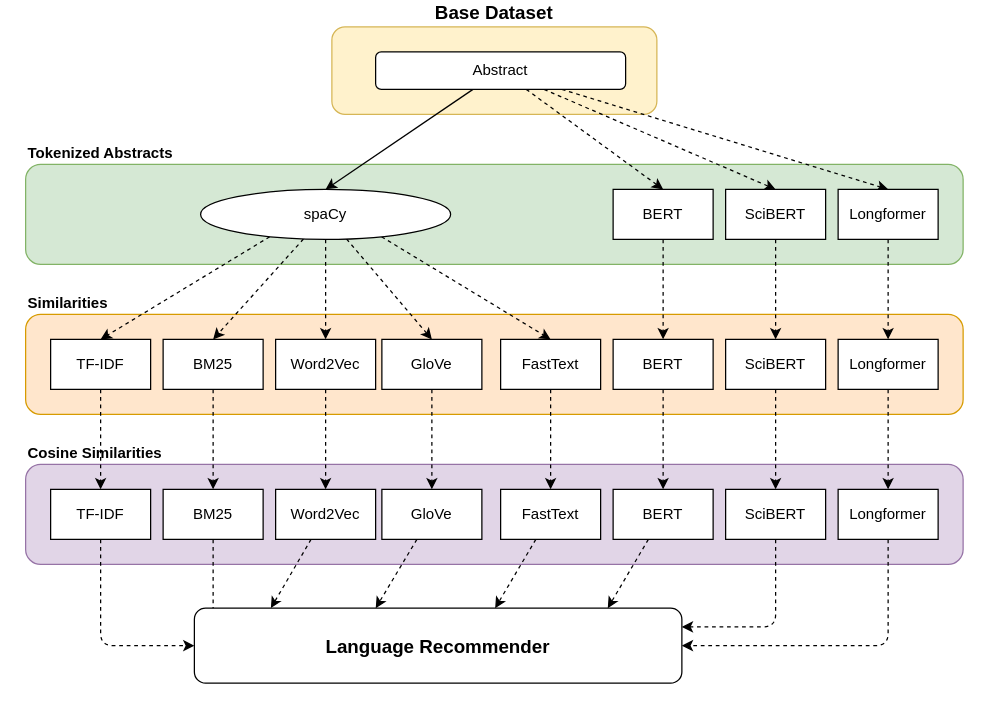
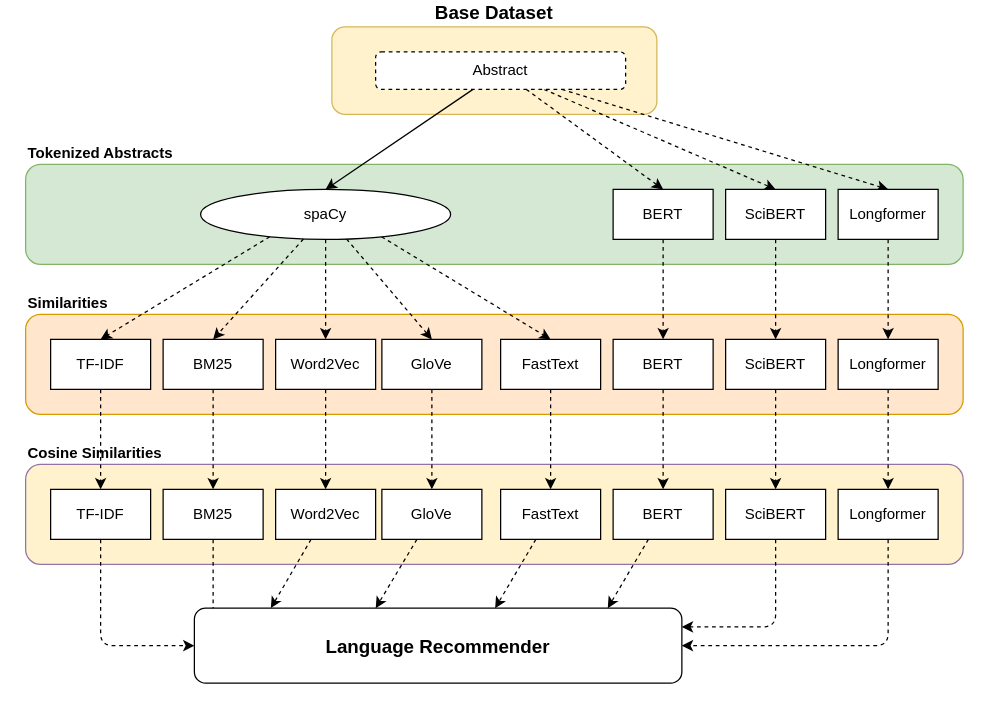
(501, 71) -> (501, 71)
(494, 514) -> (494, 514)
